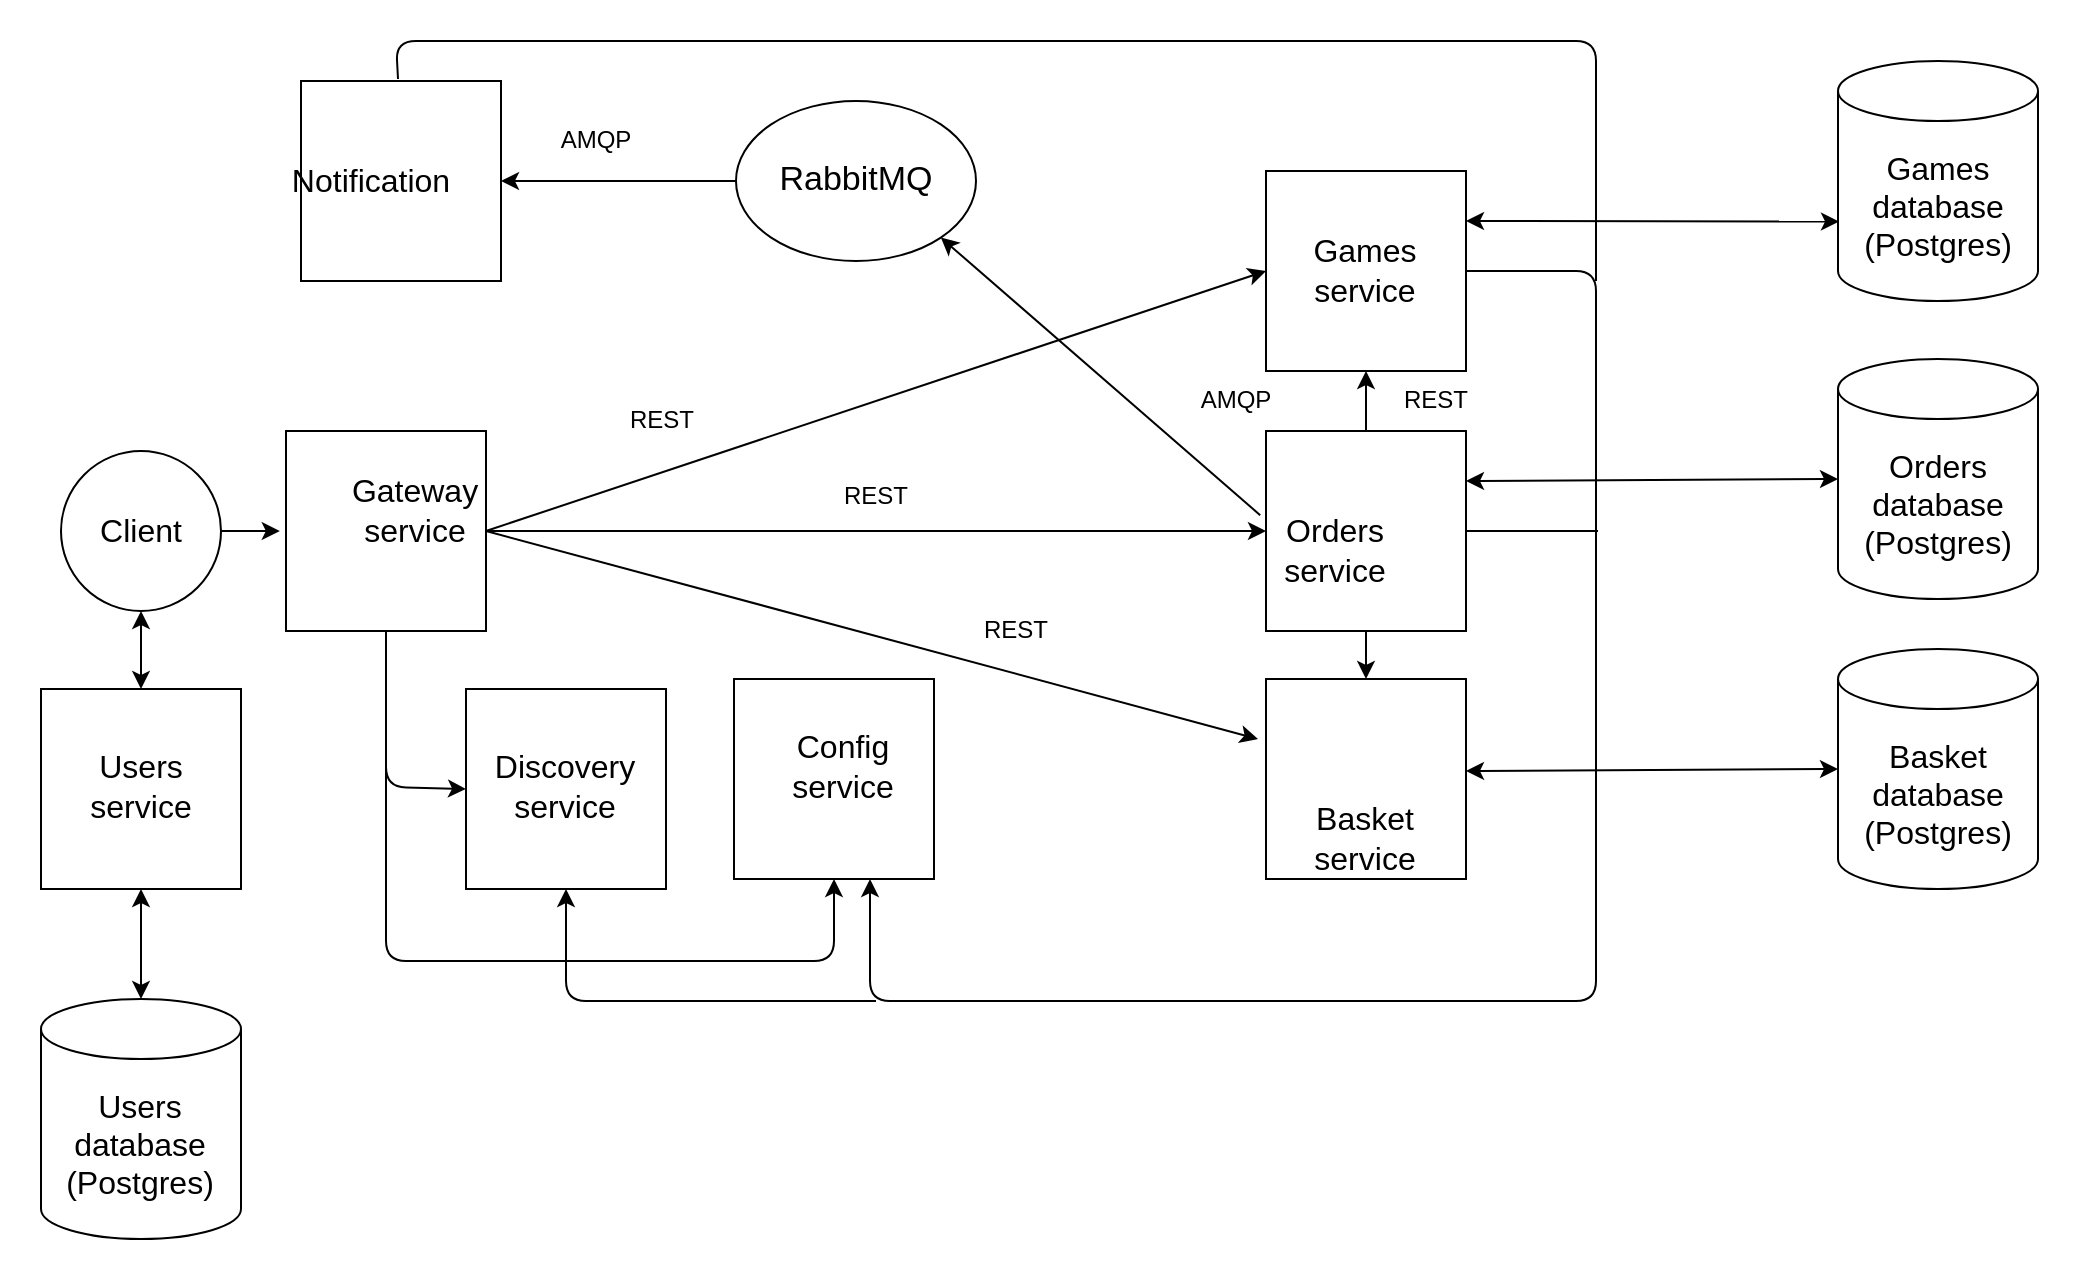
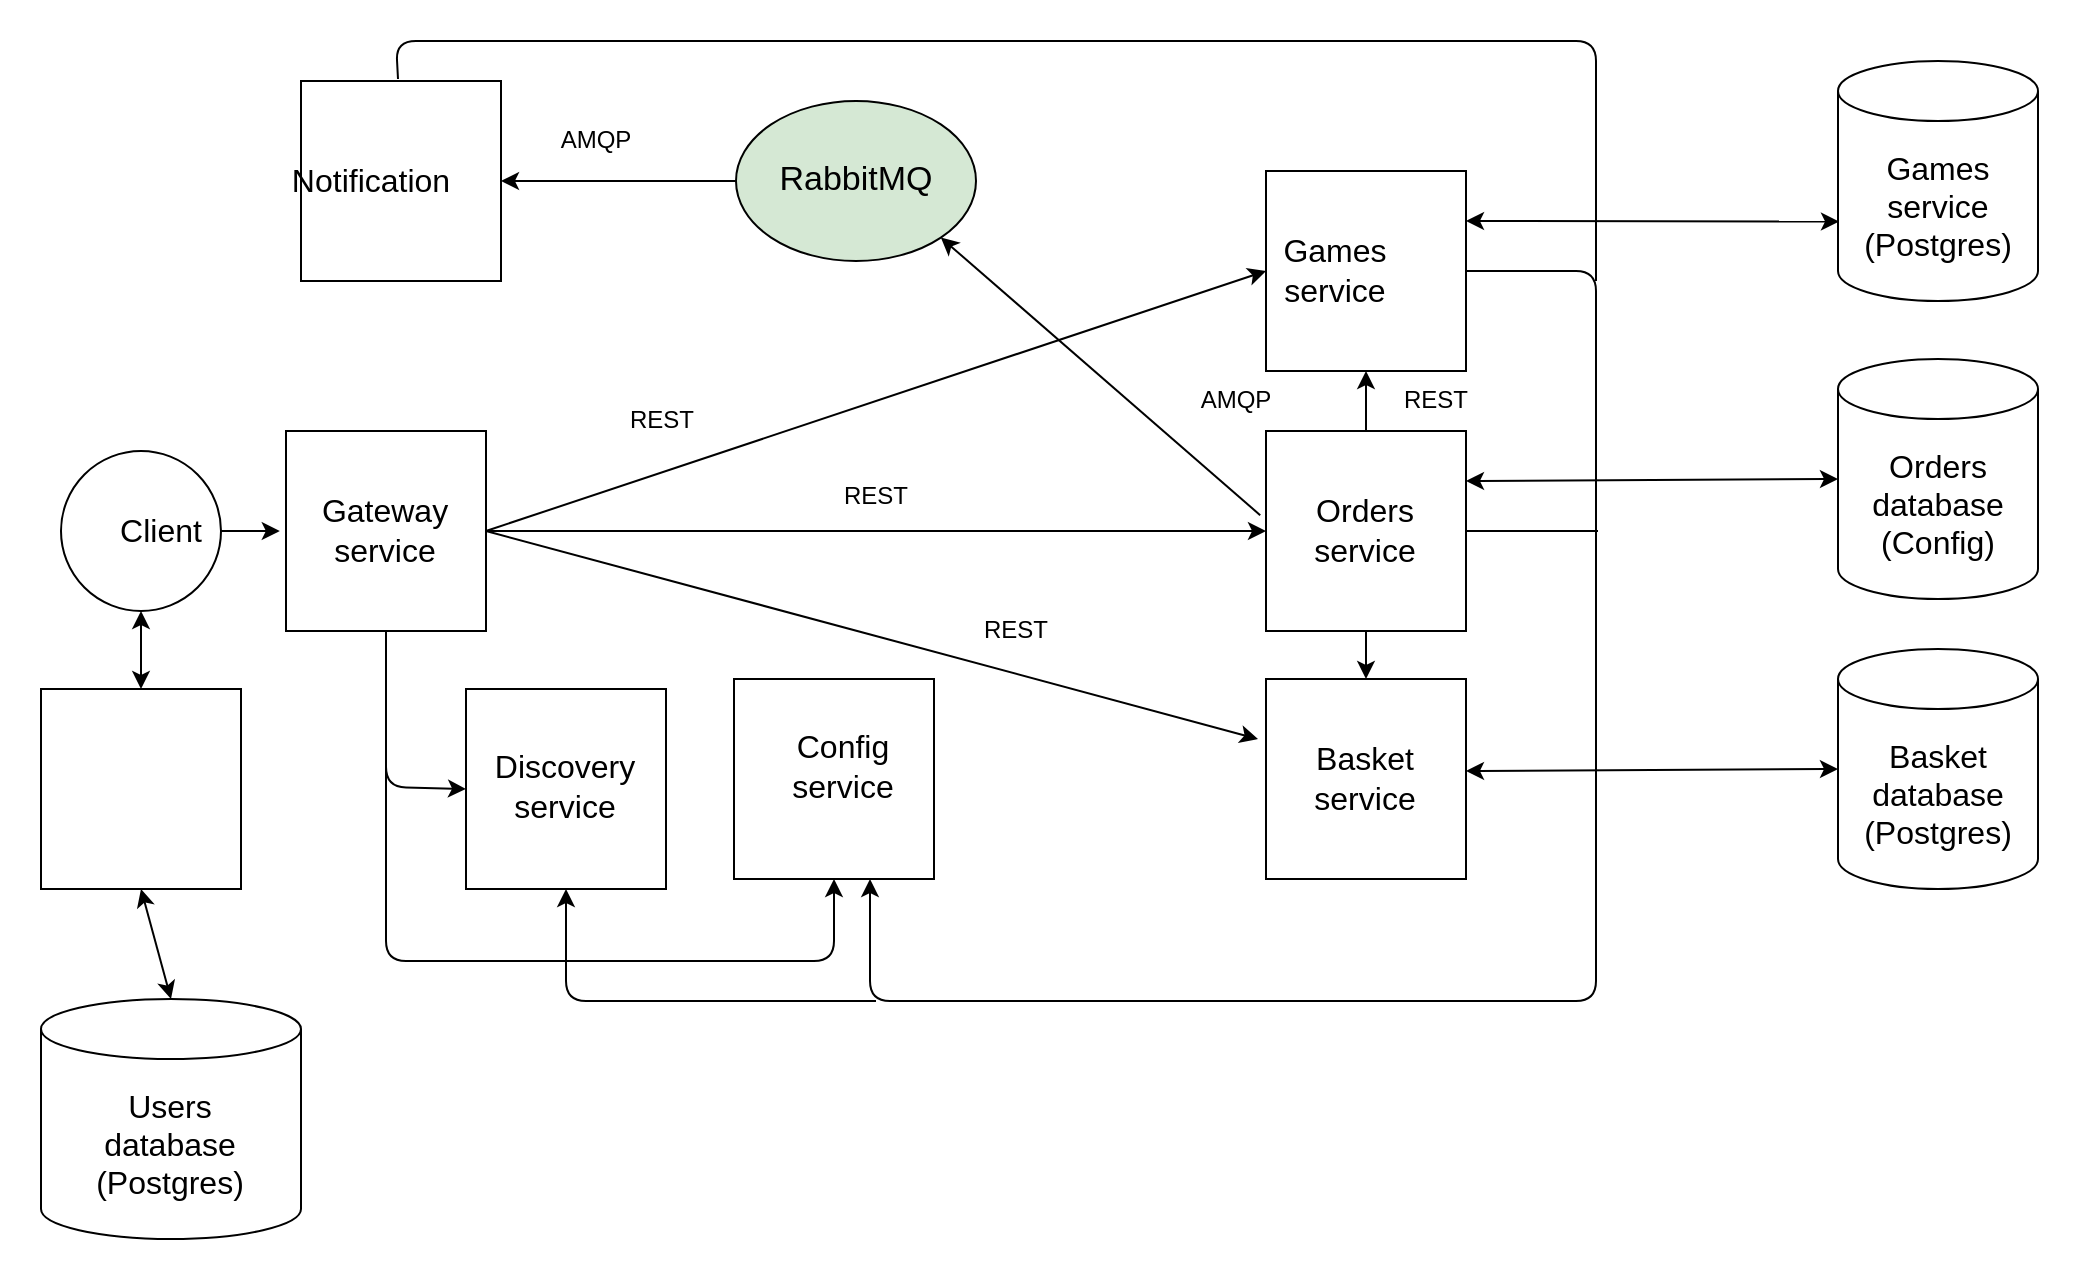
(856, 181) -> (856, 181)
(1939, 207) -> (1939, 207)
(1366, 271) -> (1336, 271)
(1939, 505) -> (1939, 505)
(416, 511) -> (386, 531)
(141, 531) -> (161, 531)
(1336, 551) -> (1366, 531)
(141, 786) -> none
(1366, 839) -> (1366, 779)
(141, 1119) -> (171, 1119)
